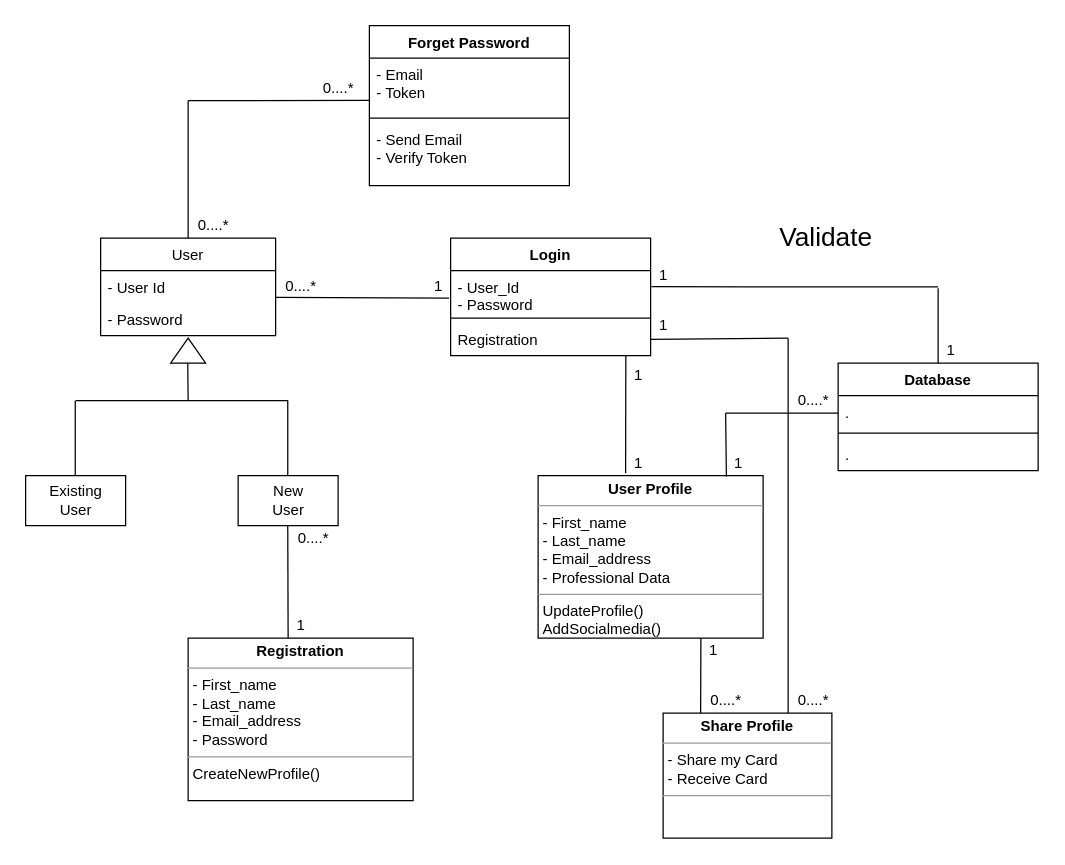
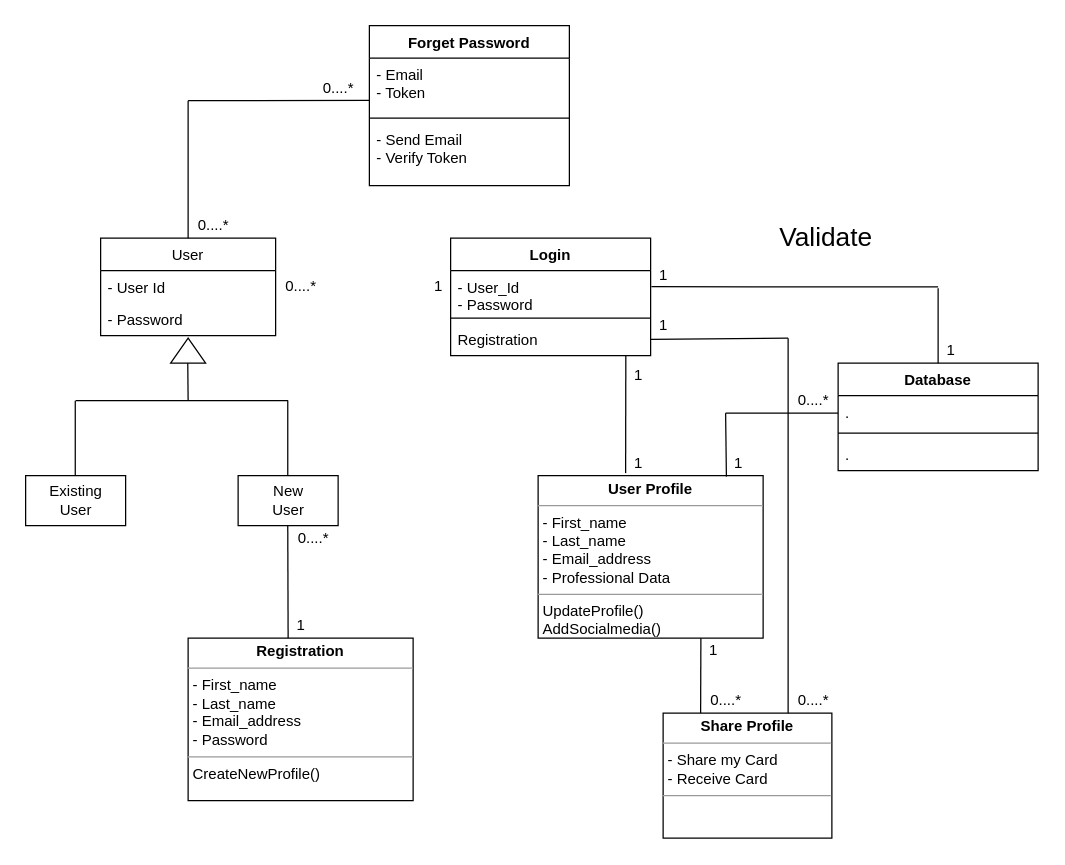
(362, 298) -> none
